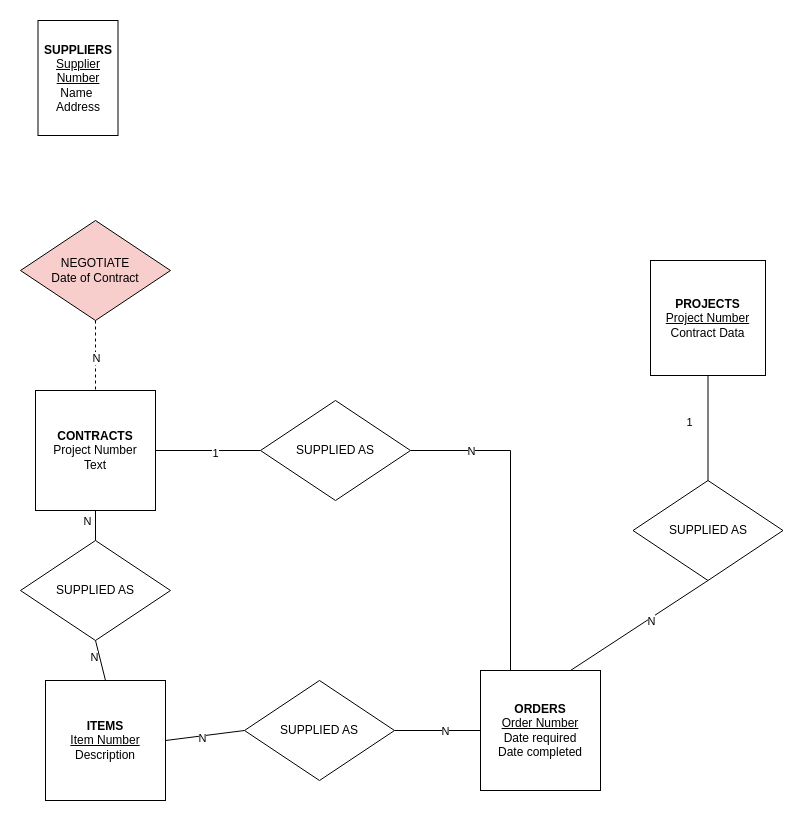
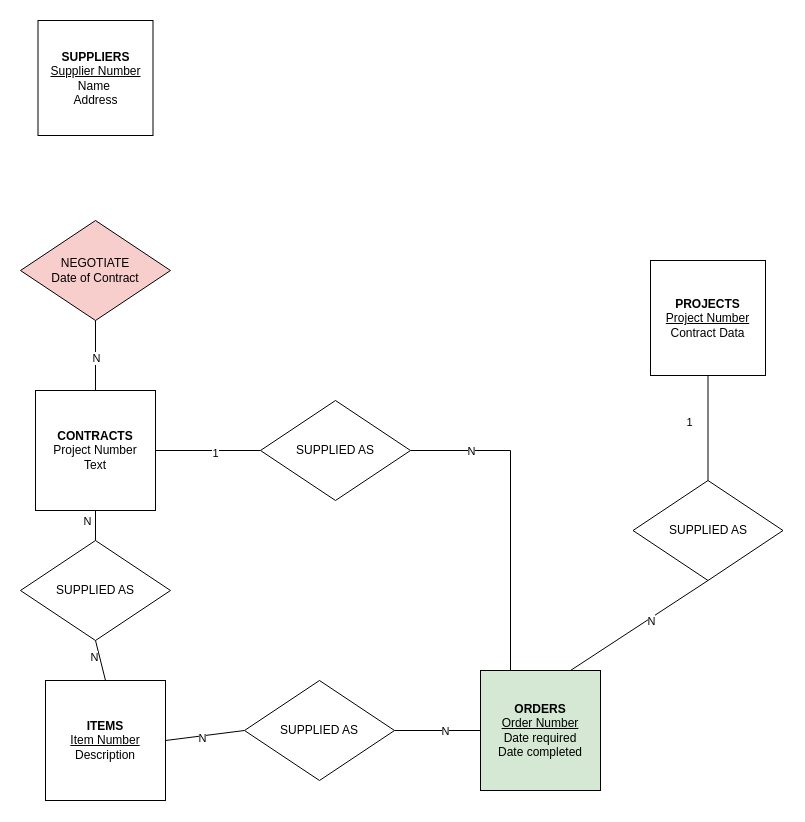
(78, 78) -> (96, 78)
(96, 337) -> (96, 337)
(541, 731) -> (541, 731)
